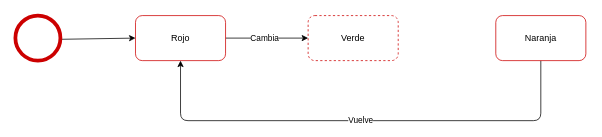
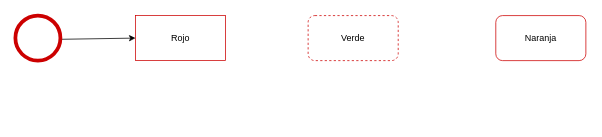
(180, 38) -> (180, 38)
(264, 38) -> none
(363, 120) -> none
